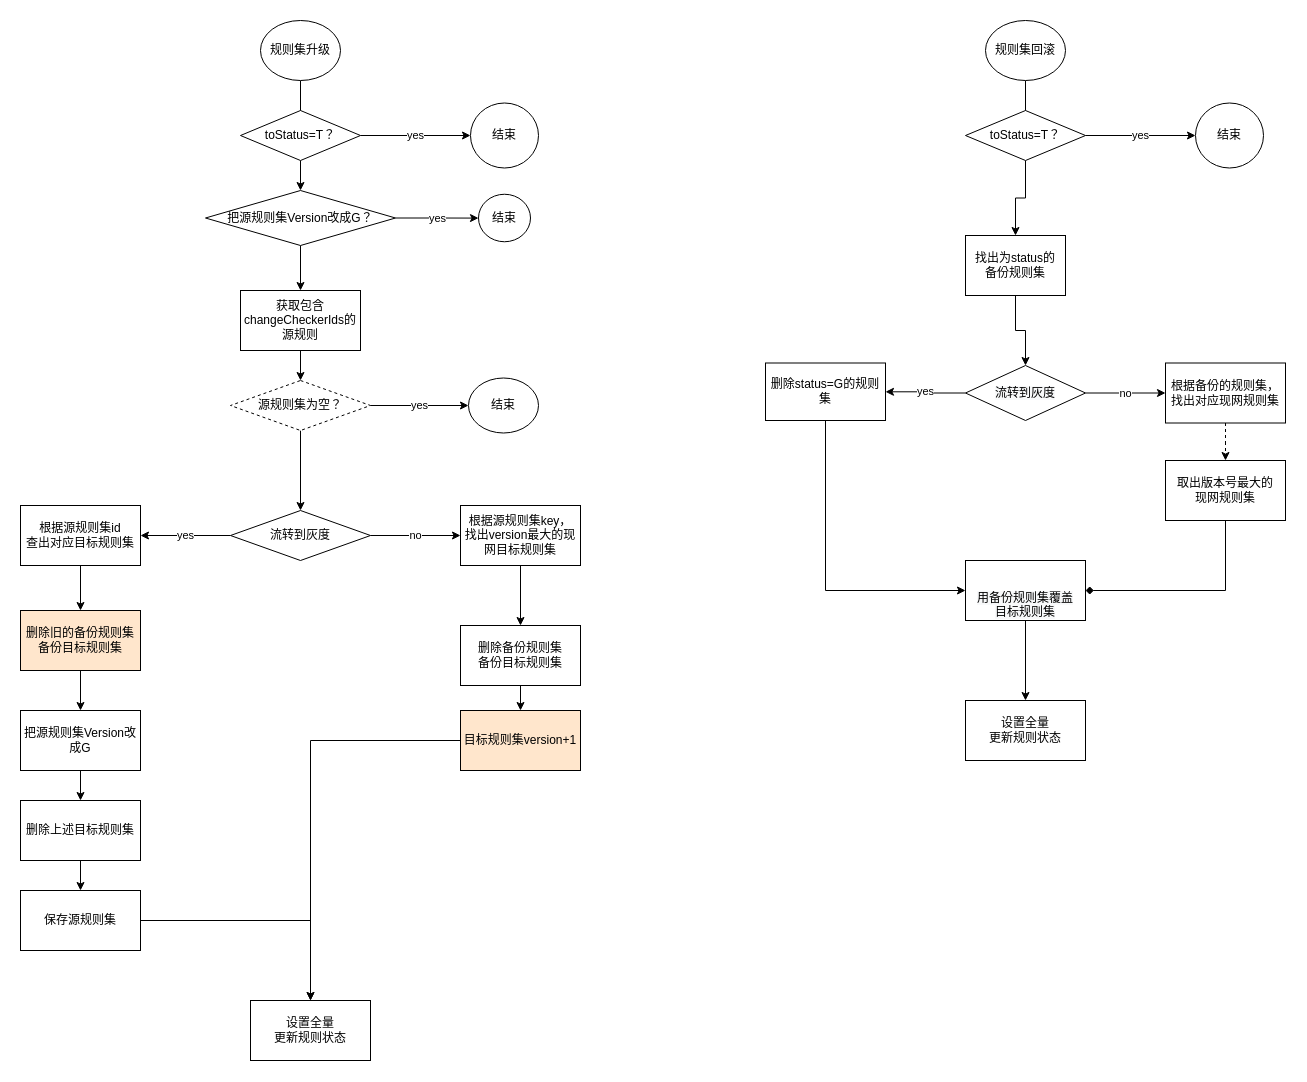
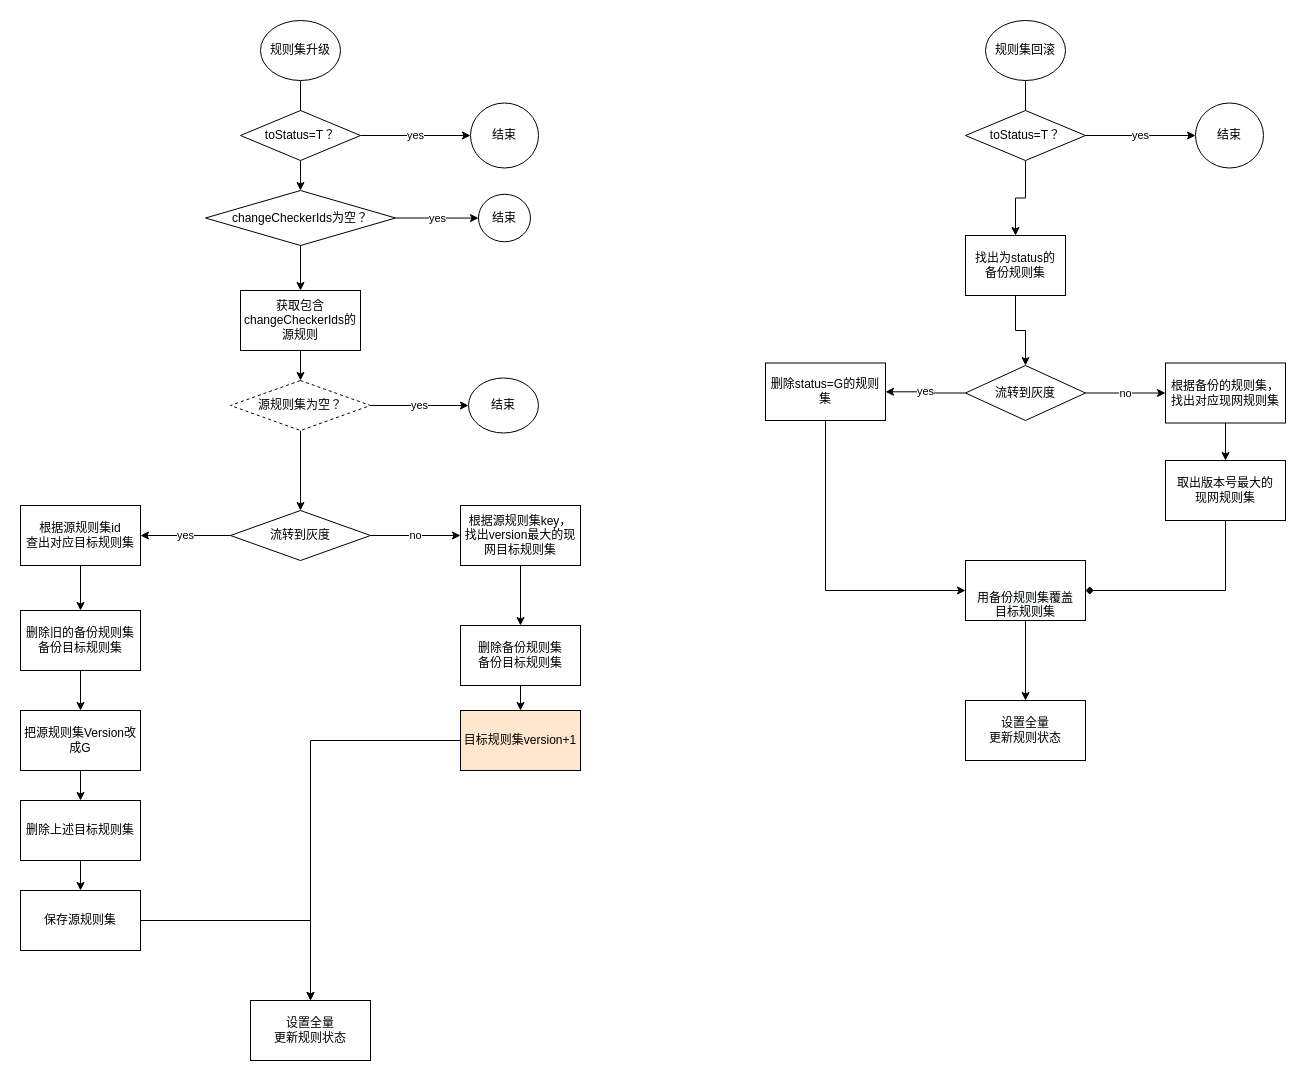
(301, 219) -> (301, 219)
(1226, 441) -> (1226, 441)
(81, 641) -> (81, 641)
